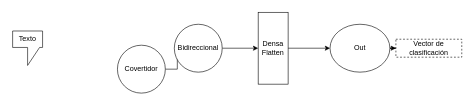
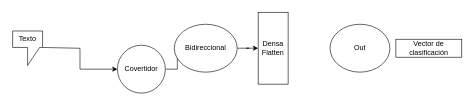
none -> (47, 48)
(198, 48) -> (206, 48)
(324, 48) -> none
(392, 48) -> none
(429, 48) -> (429, 48)
